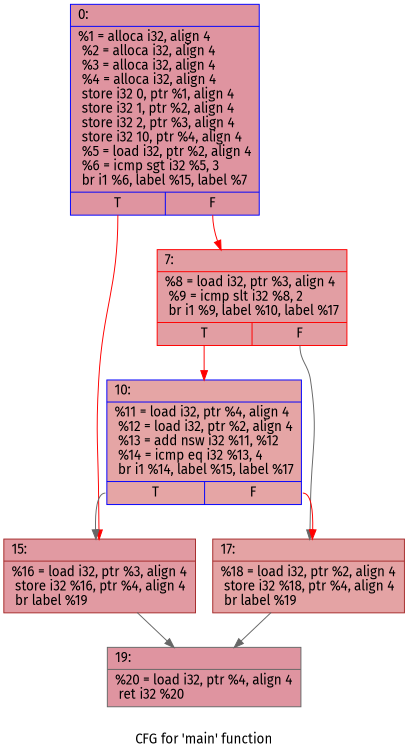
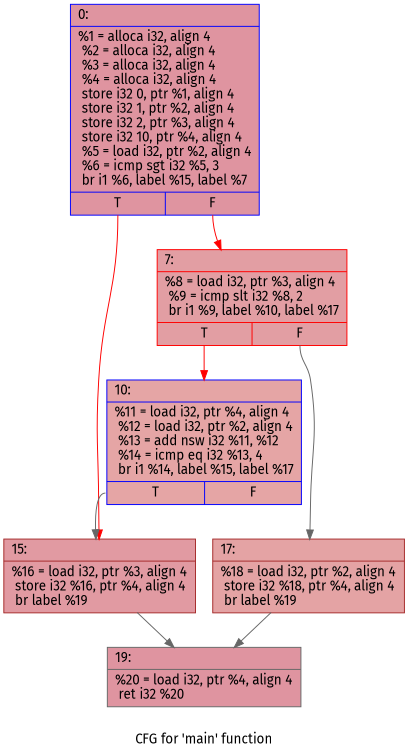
(312, 509) -> none
